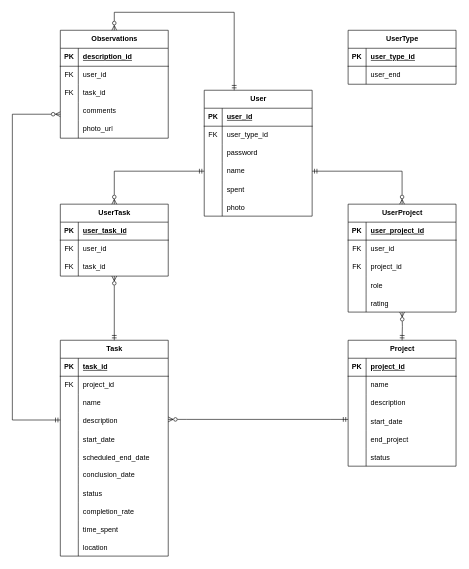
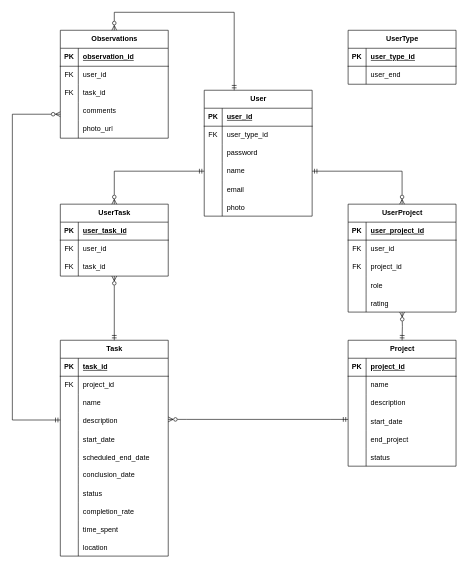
(109, 57) -> (109, 57)
(237, 190) -> (235, 190)
